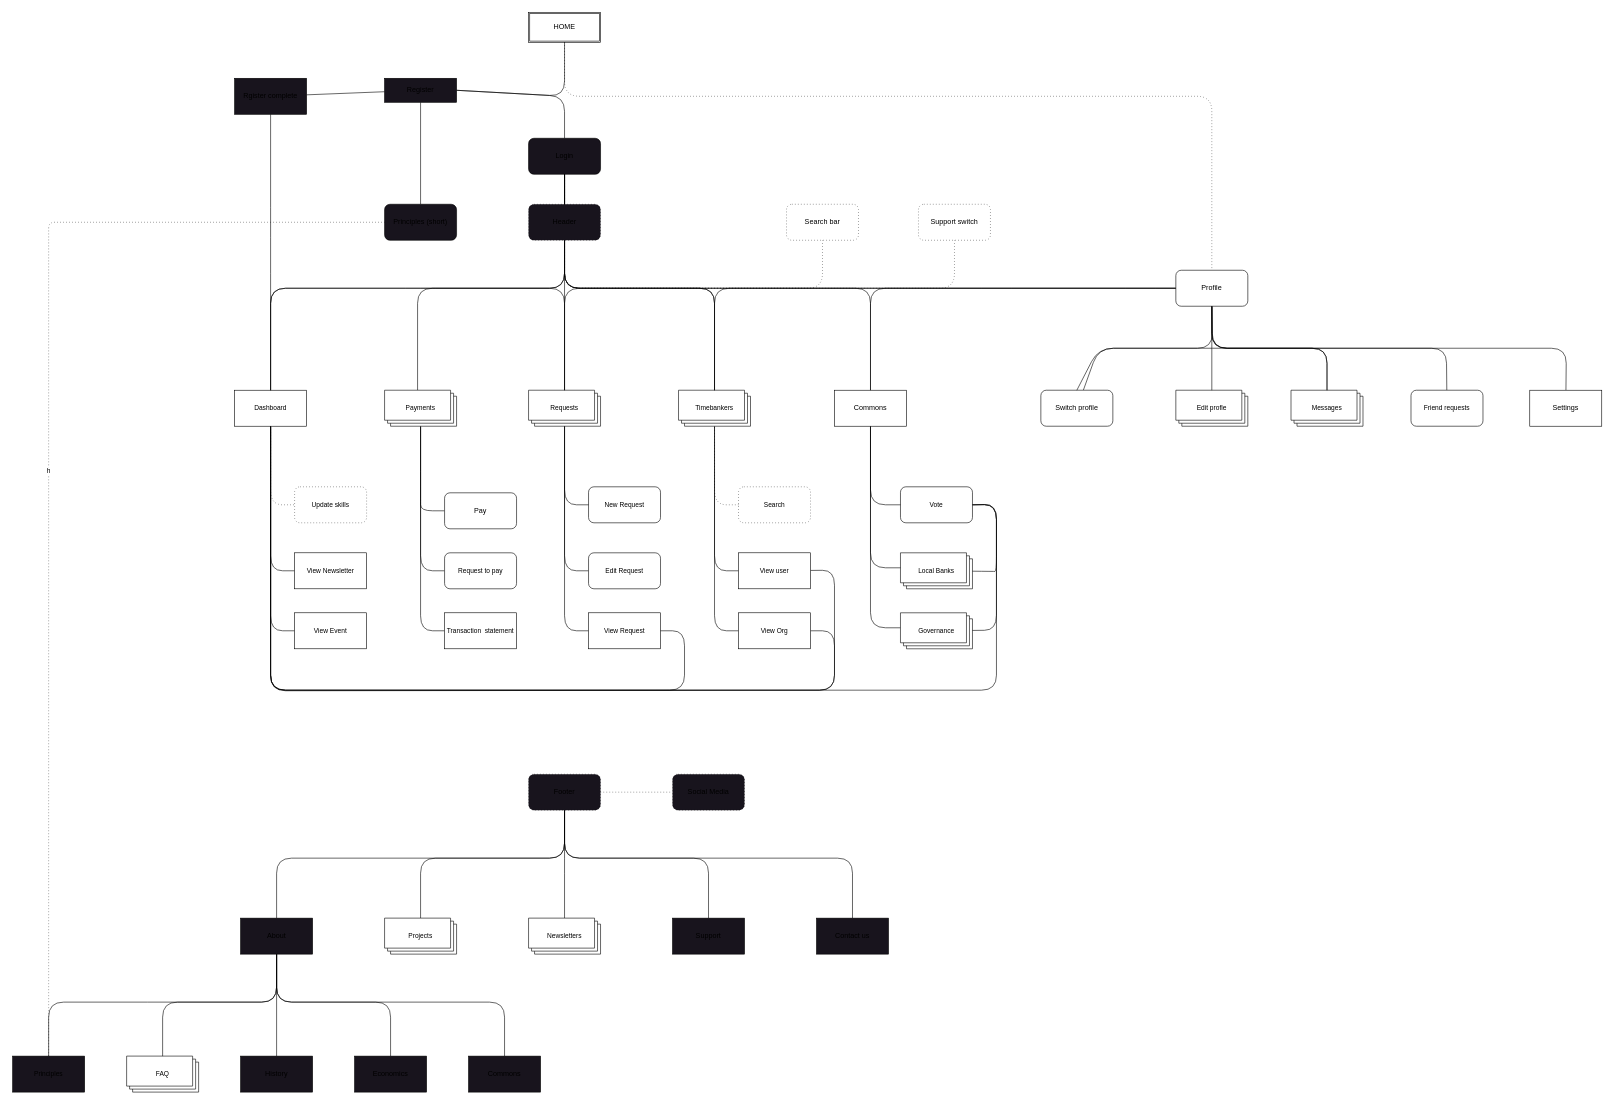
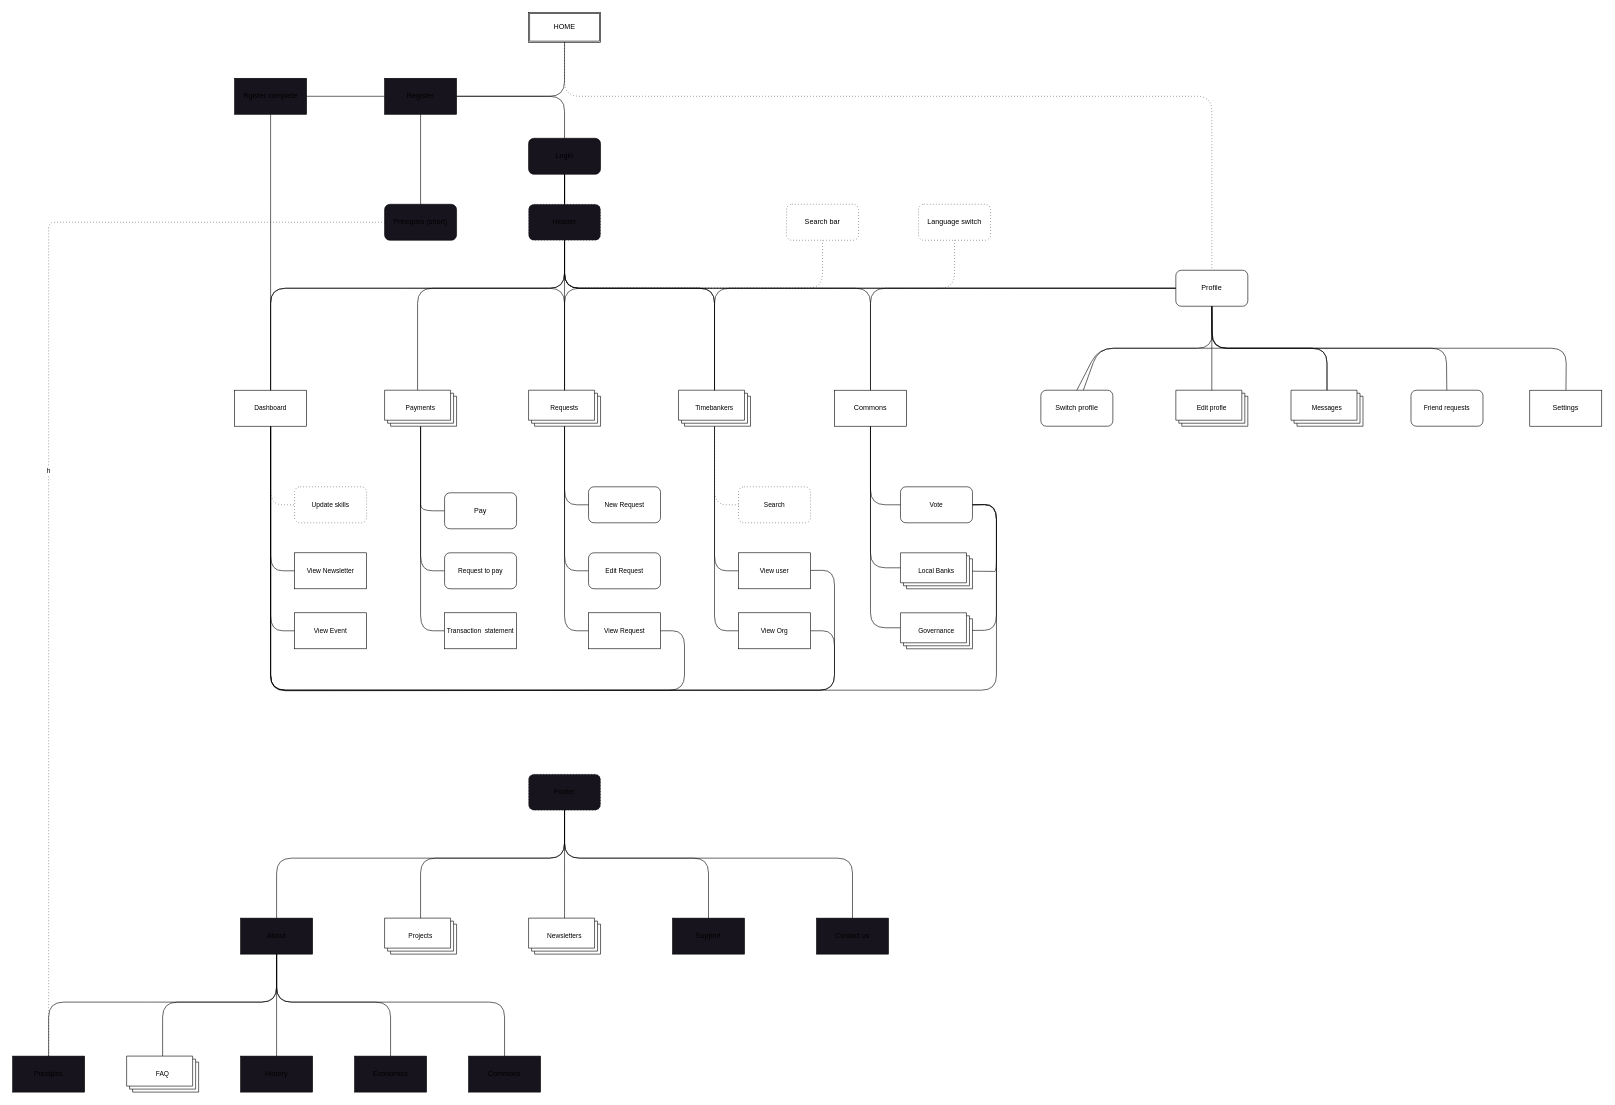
(420, 90) -> (420, 96)
(954, 222) -> (954, 222)
(671, 792) -> none
(708, 792) -> none
